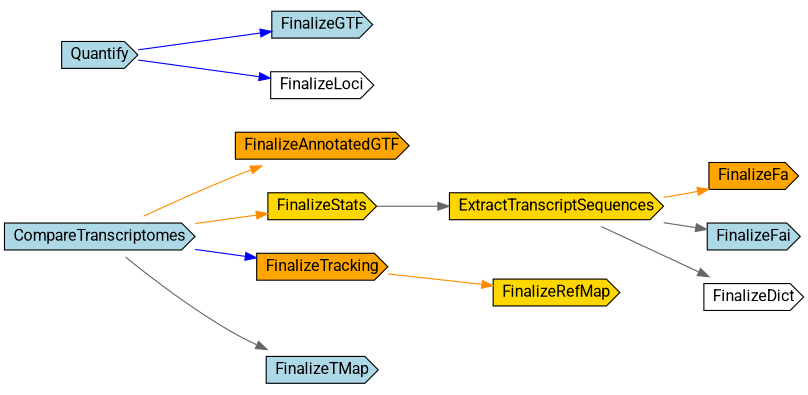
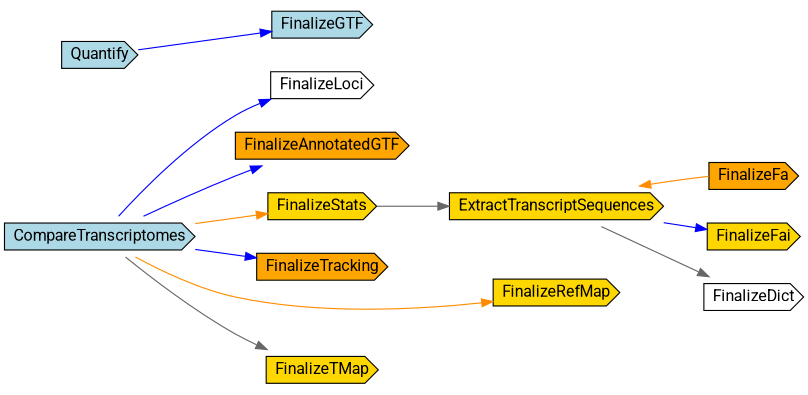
(199, 68) -> (184, 153)
(197, 192) -> (197, 192)
(681, 194) -> (680, 180)
(680, 225) -> (680, 225)
(754, 236) -> (754, 236)
(435, 279) -> (304, 307)
(322, 370) -> (322, 370)
